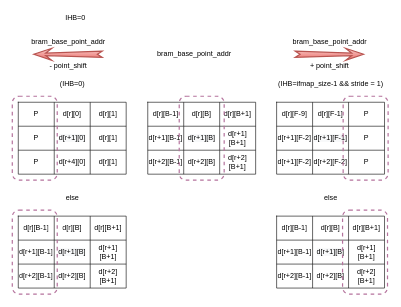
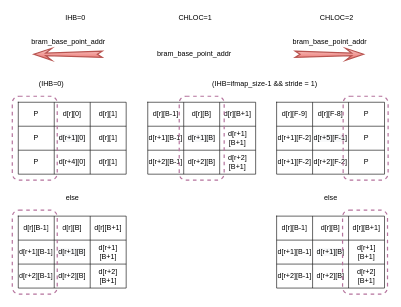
none -> (195, 18)
none -> (337, 18)
(68, 66) -> none
(330, 66) -> none
(72, 84) -> (51, 84)
(331, 84) -> (265, 84)
(331, 114) -> (331, 114)
(331, 138) -> (331, 138)
